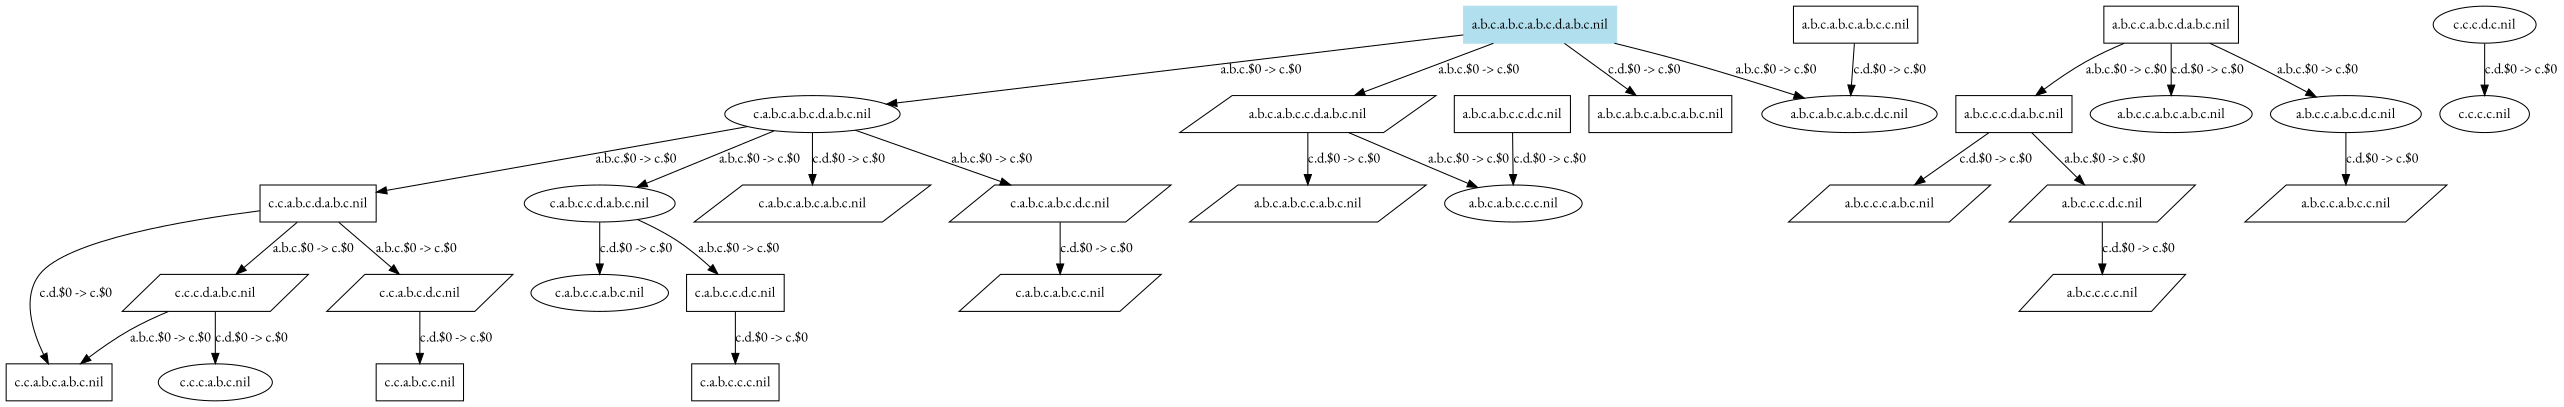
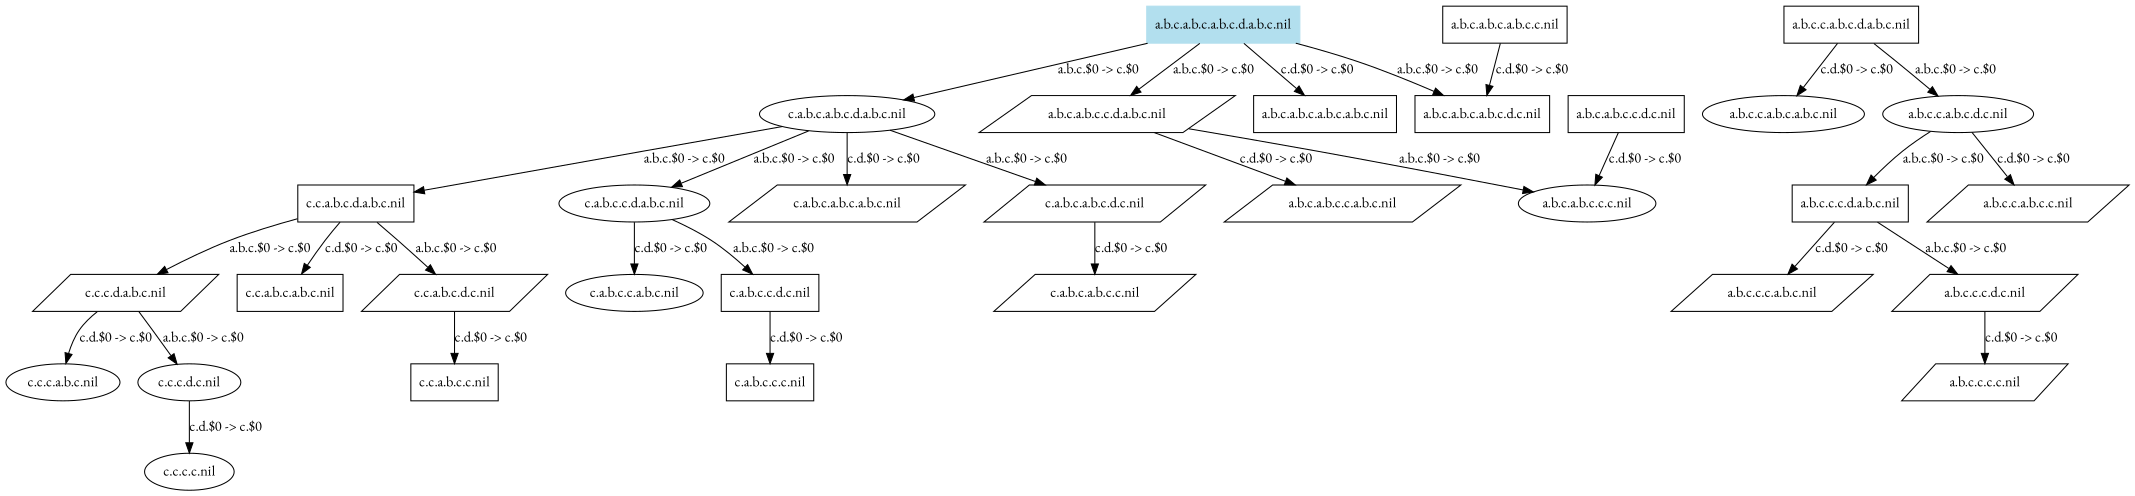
(2083, 64) -> (1901, 153)
(1849, 114) -> (1482, 114)
(127, 332) -> (155, 333)
